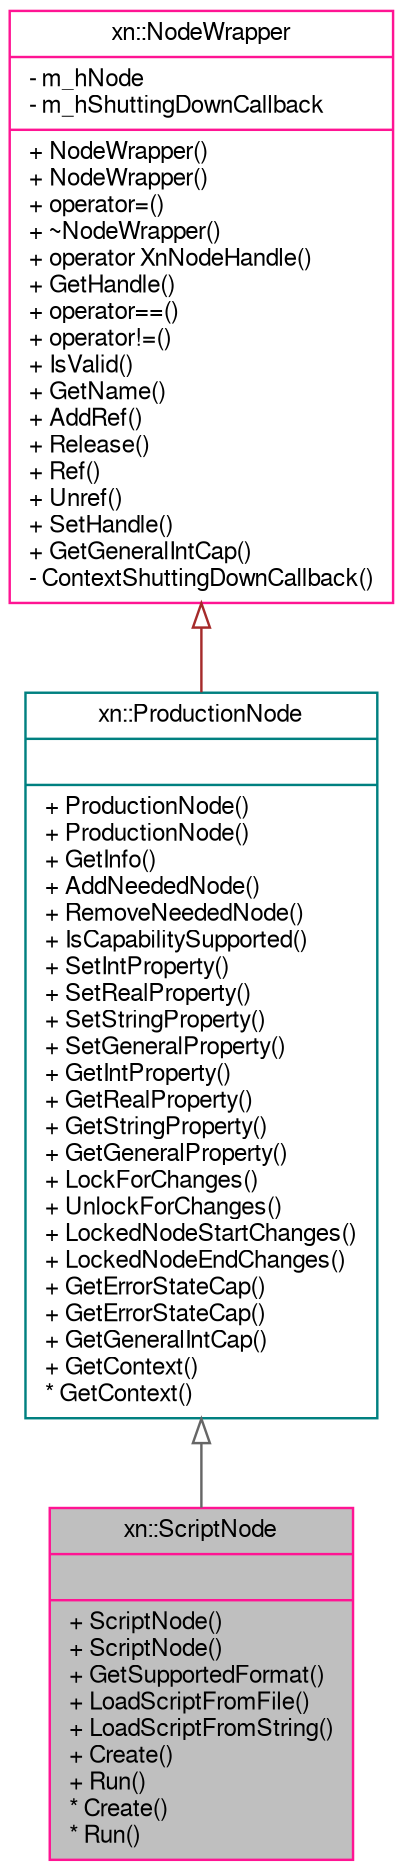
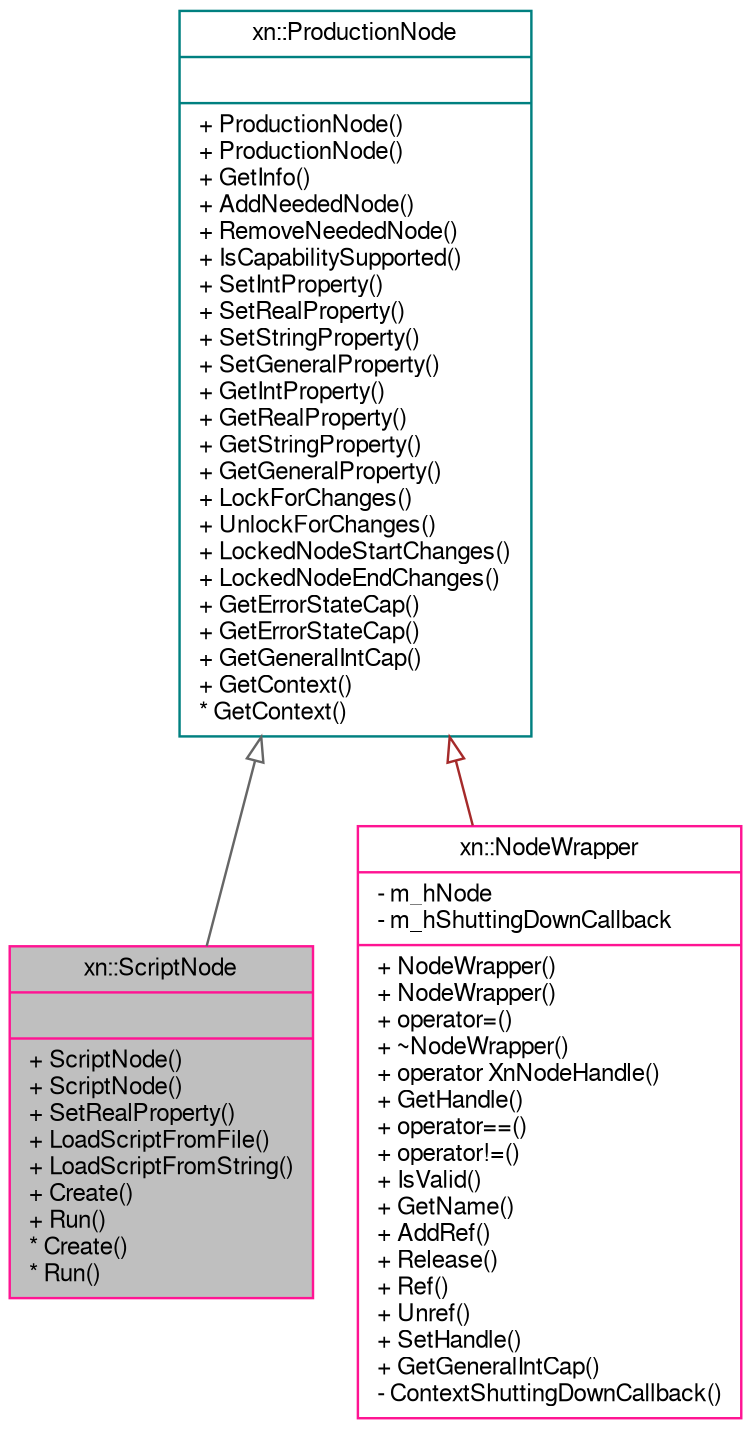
(201, 660) -> (464, 793)
(198, 1675) -> (132, 1114)
